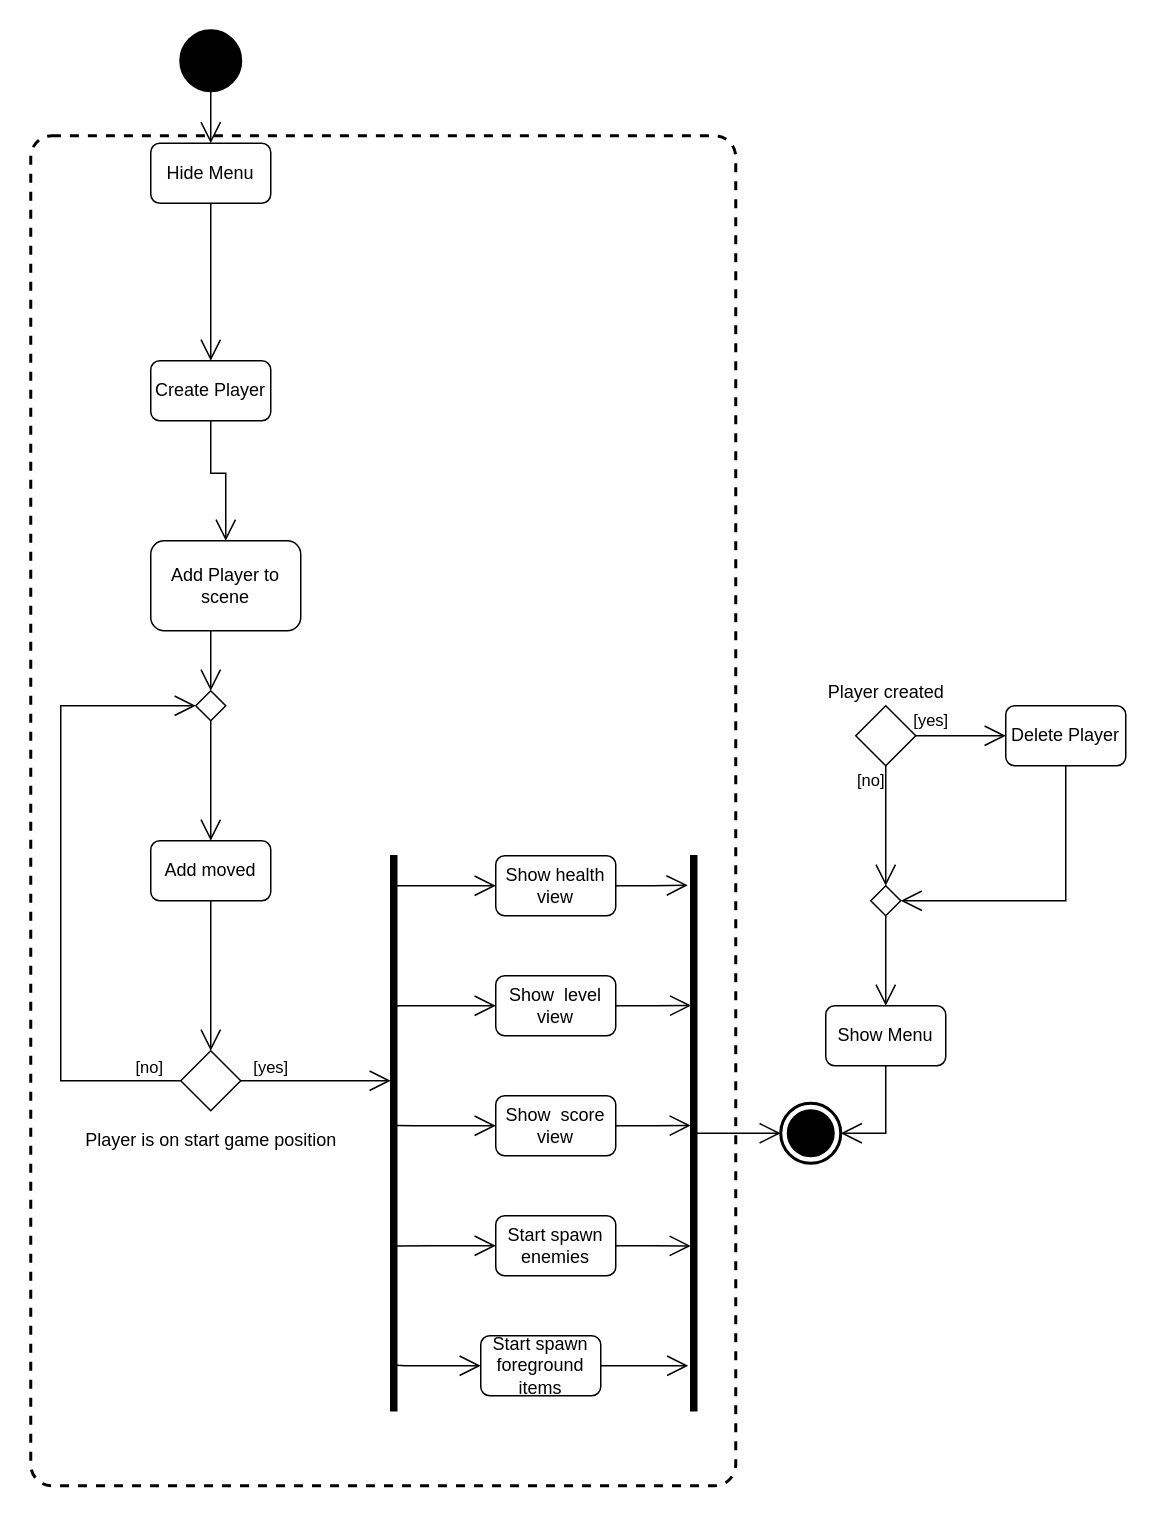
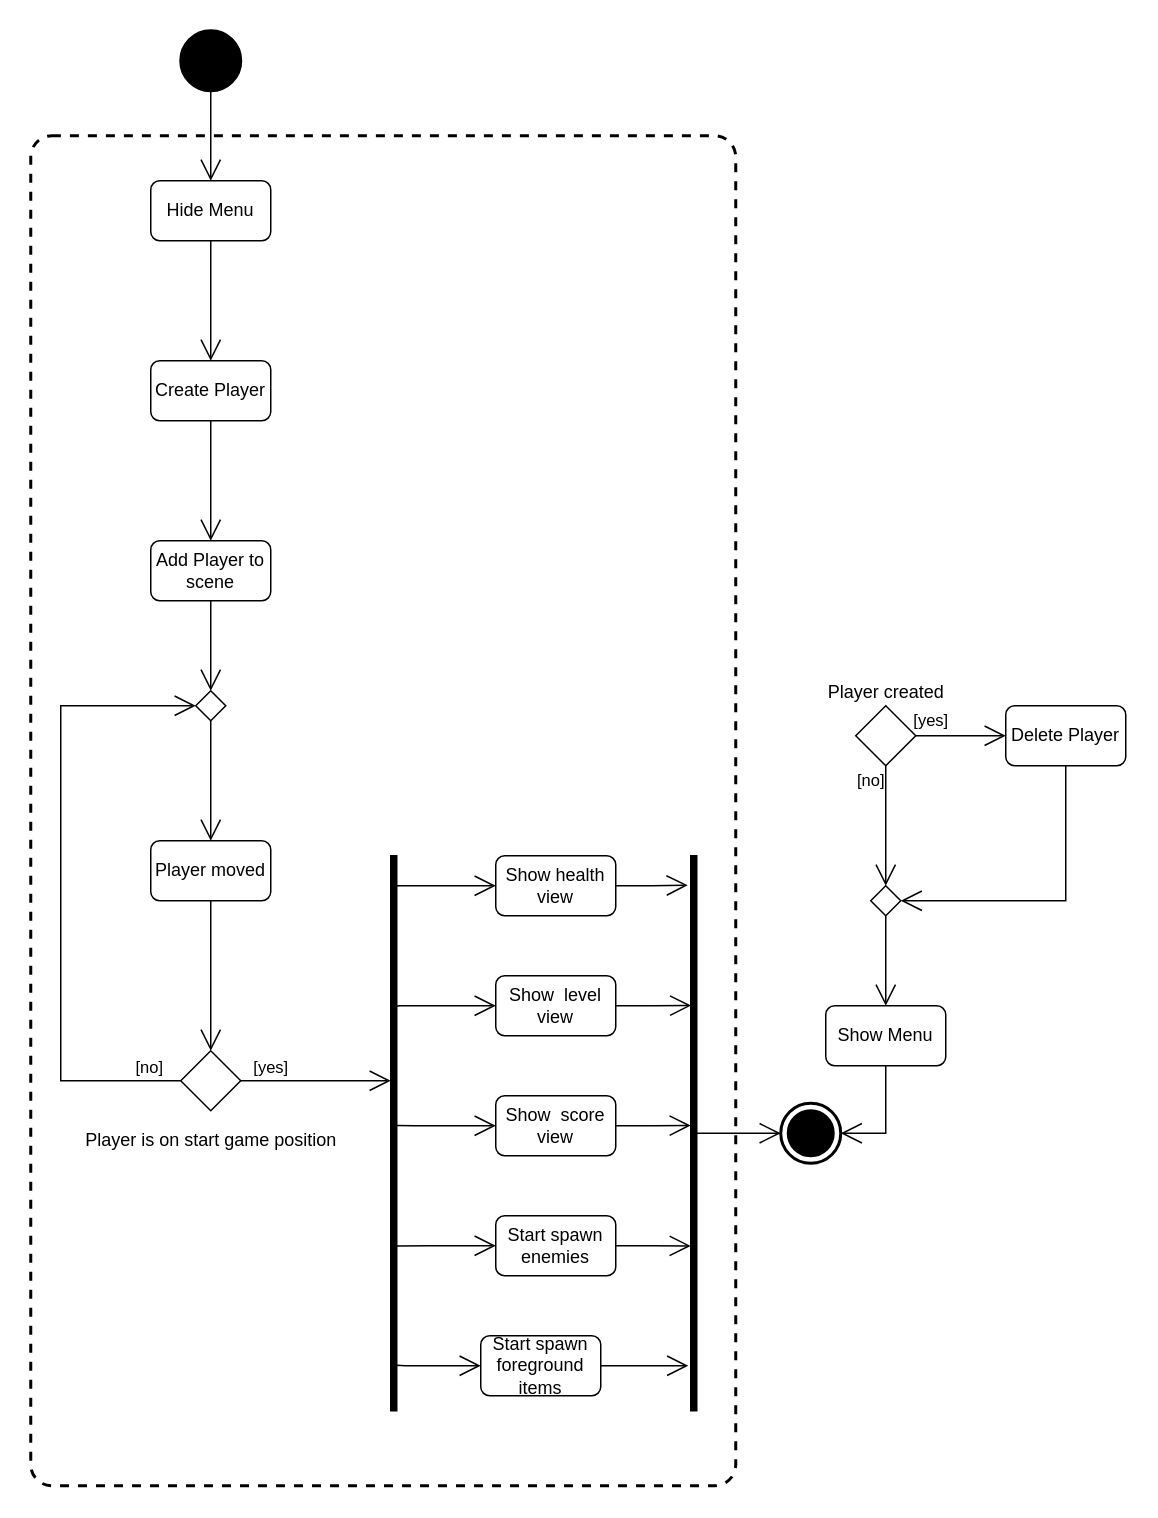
(211, 173) -> (211, 211)
(226, 586) -> (211, 571)
(211, 871) -> (211, 871)
